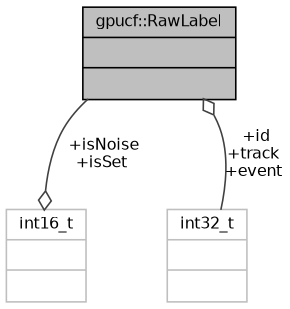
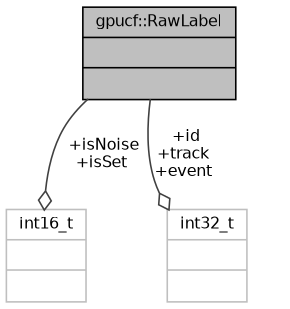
(226, 162) -> (148, 147)
